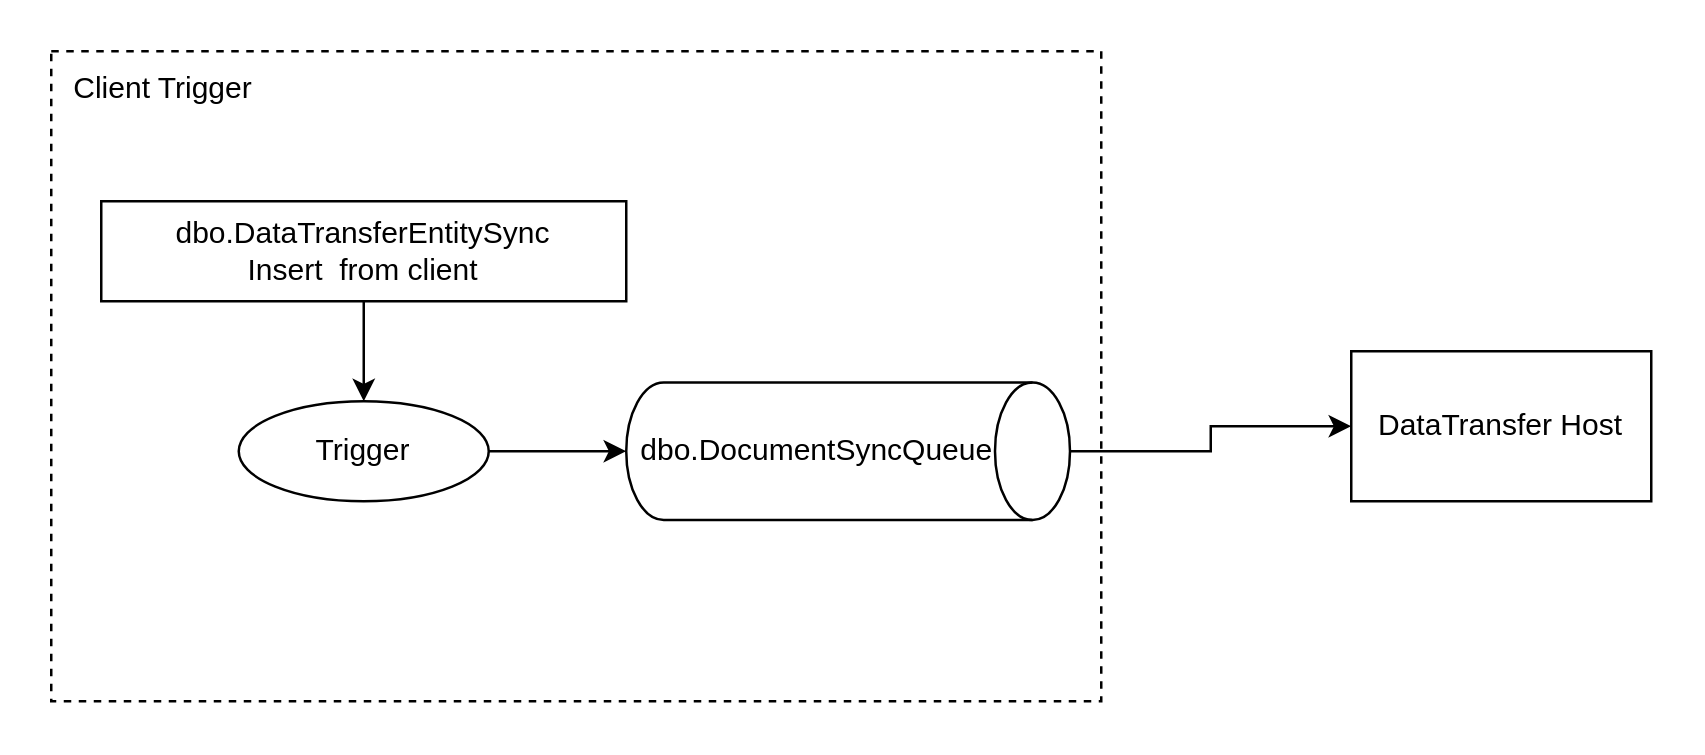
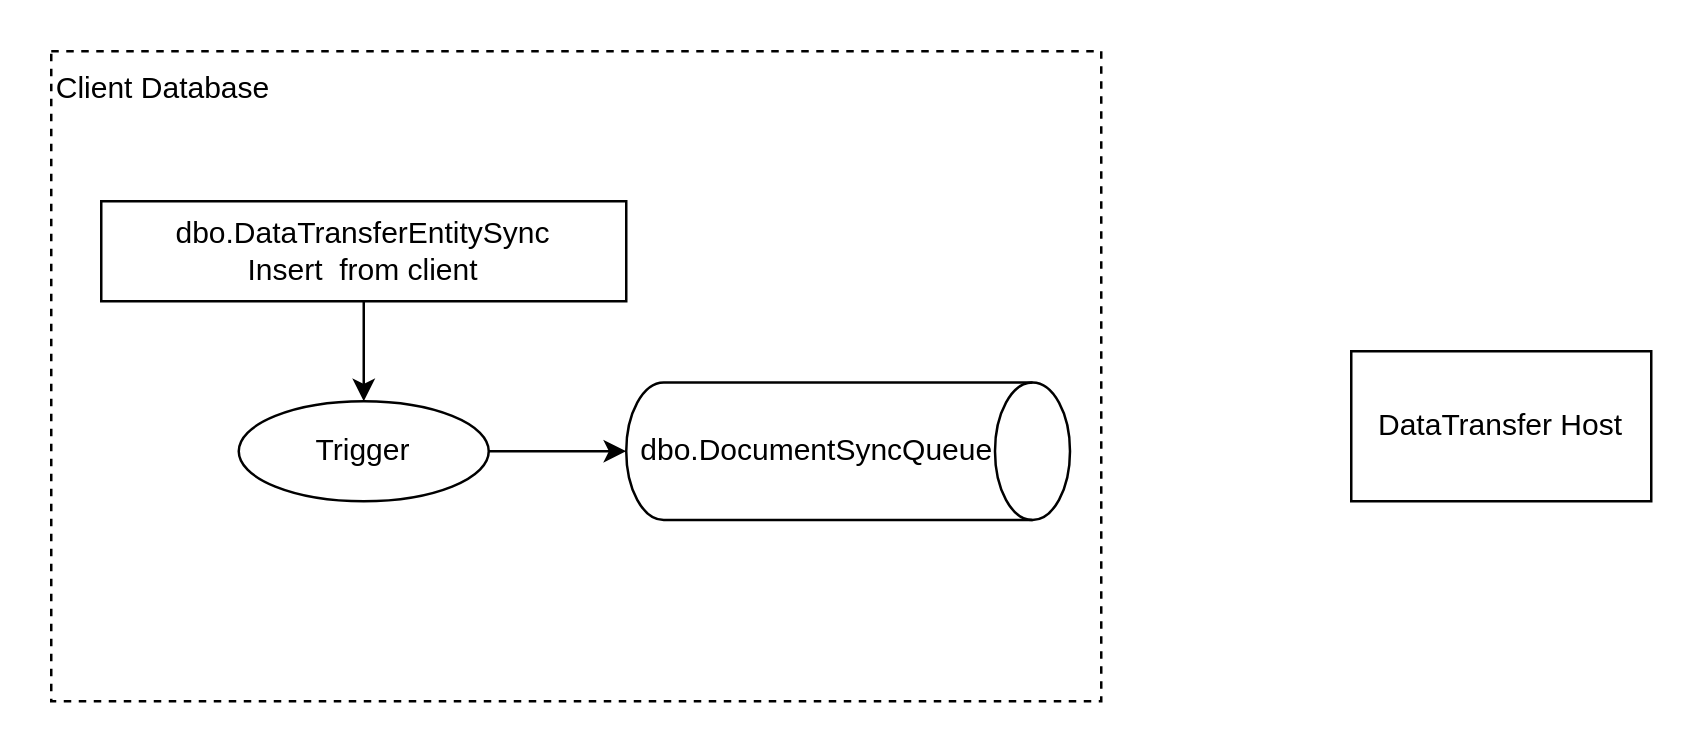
(164, 89) -> (164, 89)
(1211, 447) -> none
